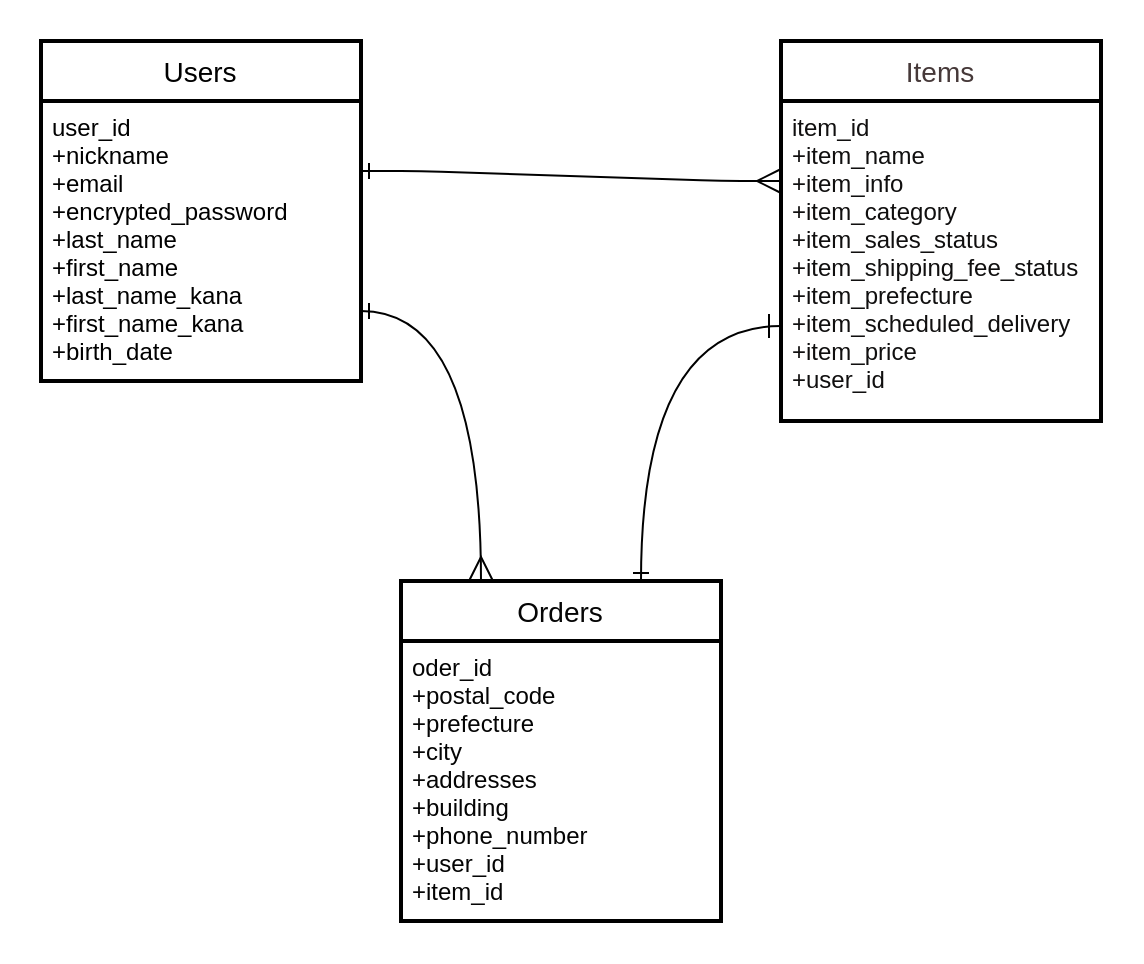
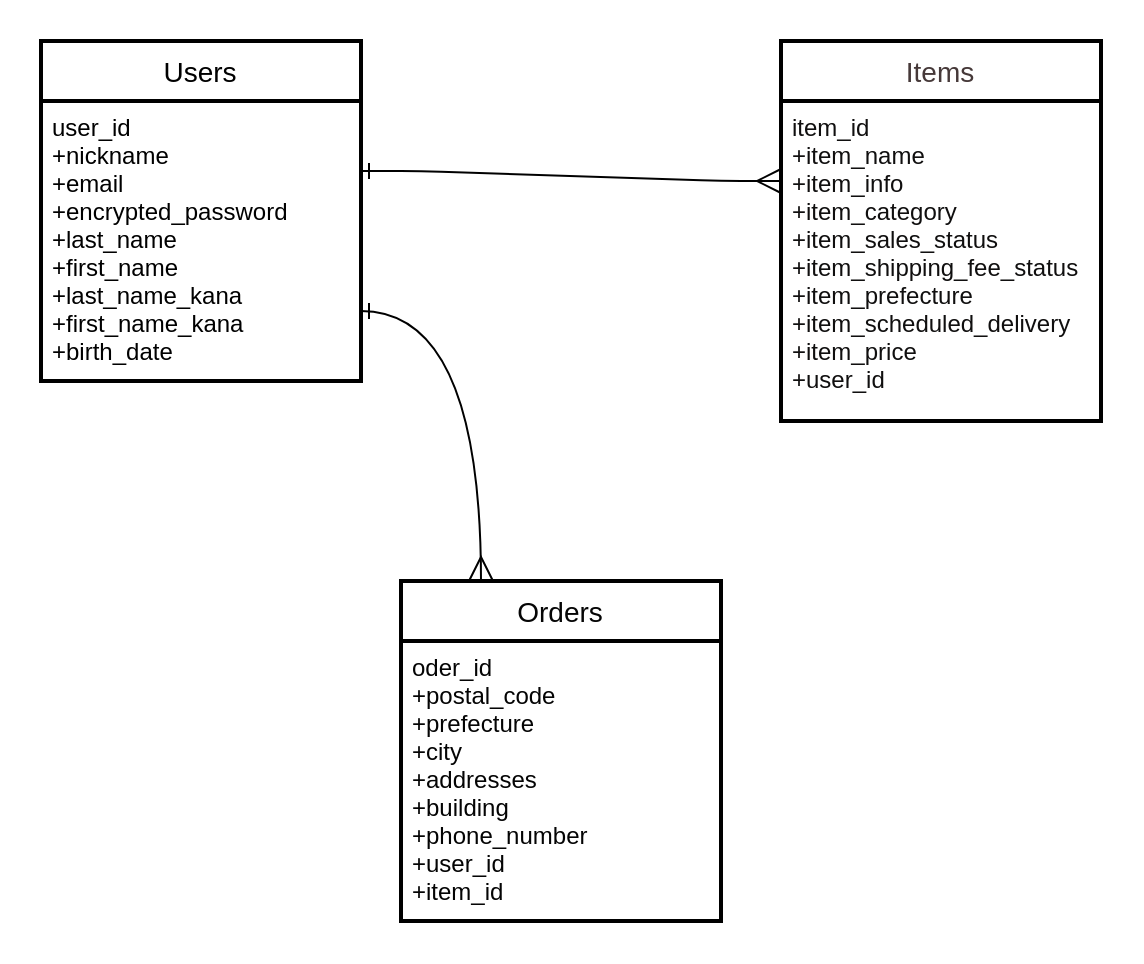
(662, 422) -> none
